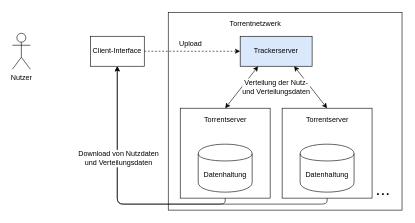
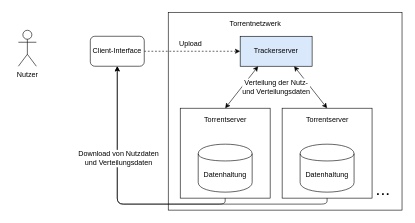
(21, 51) -> (27, 48)
(117, 51) -> (117, 51)
